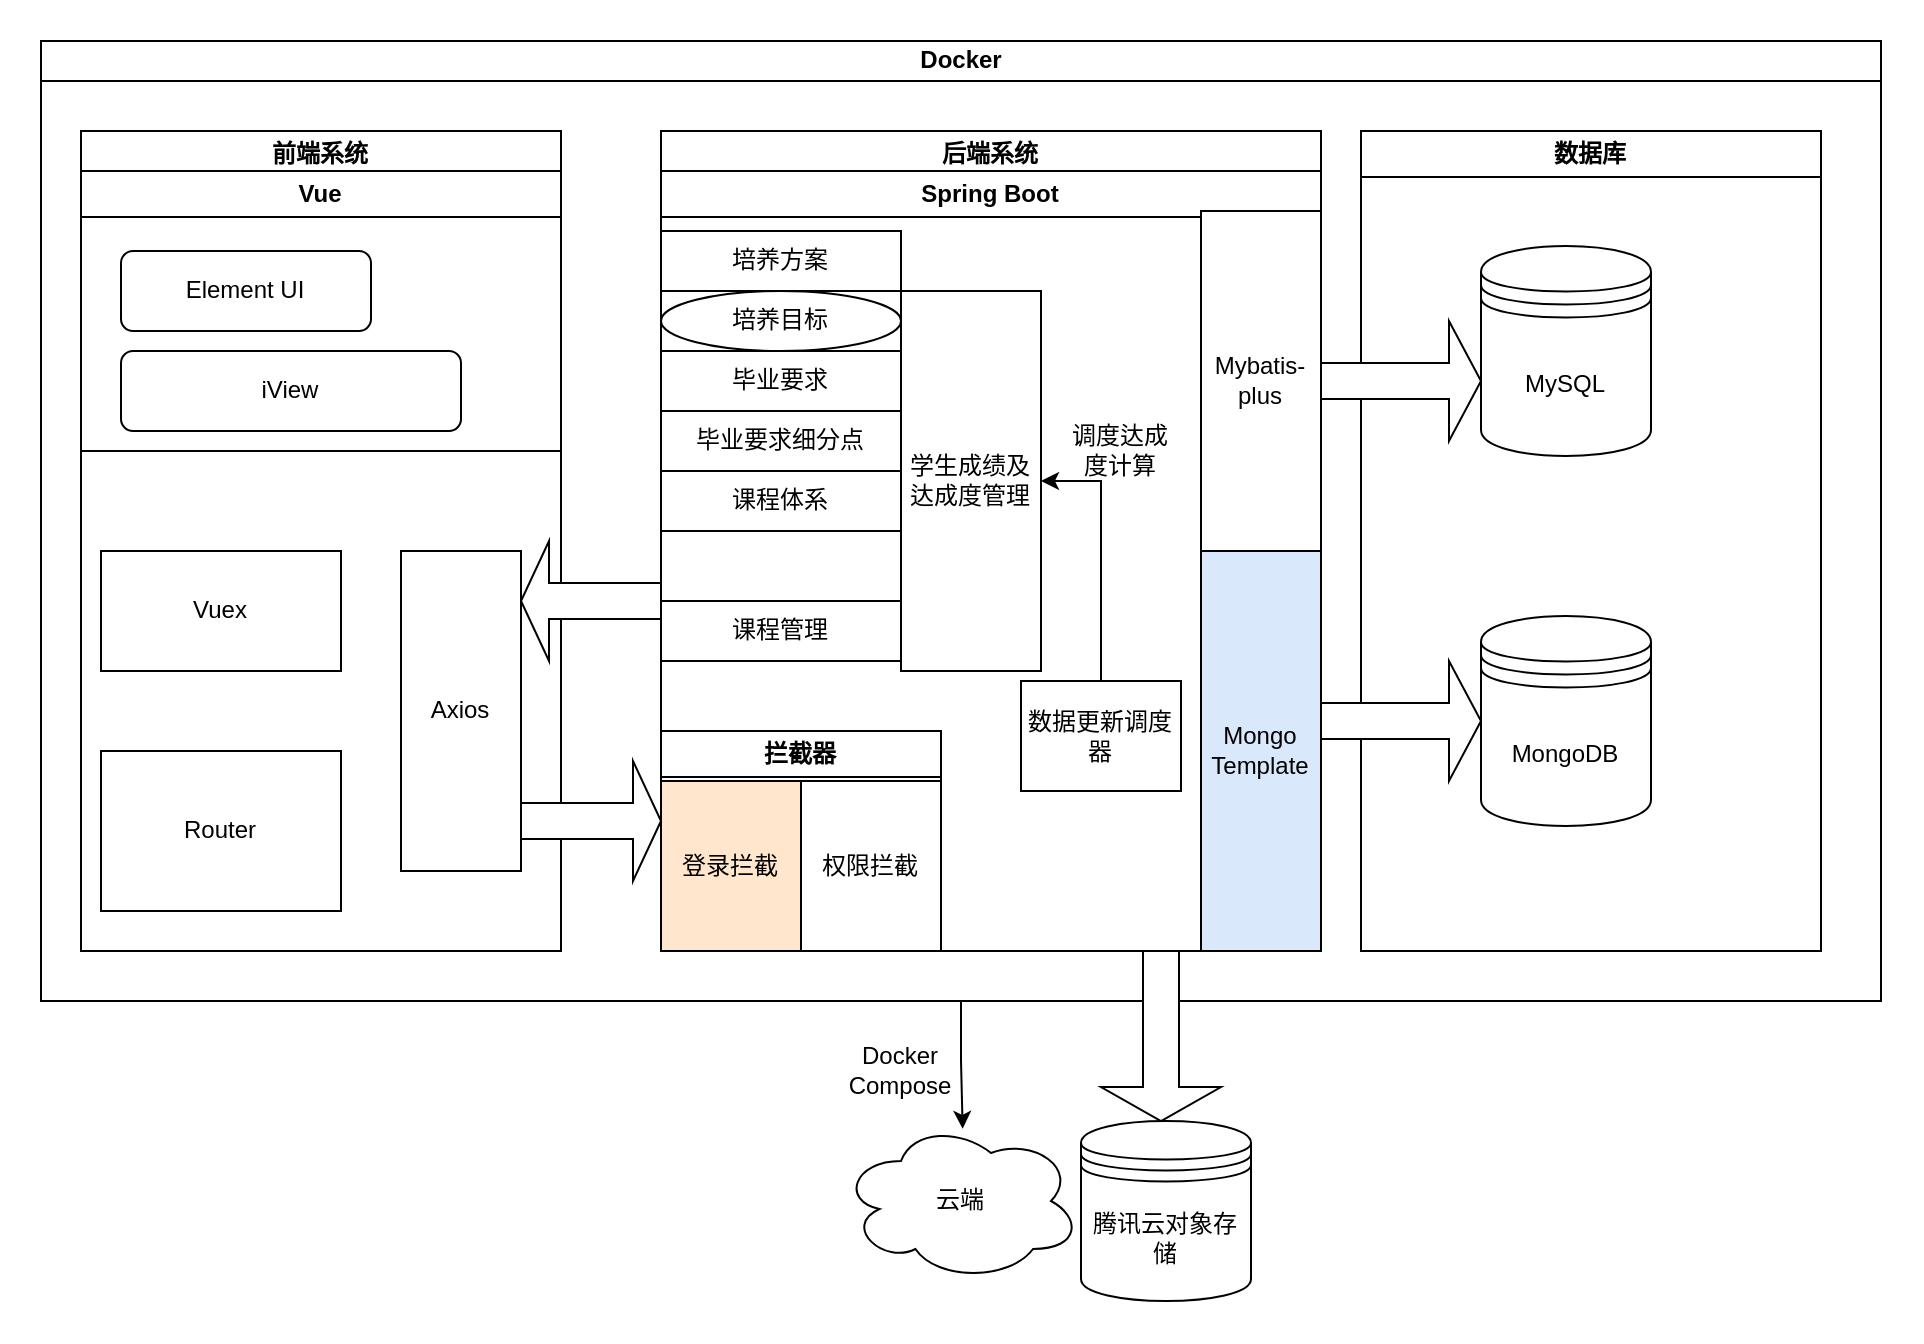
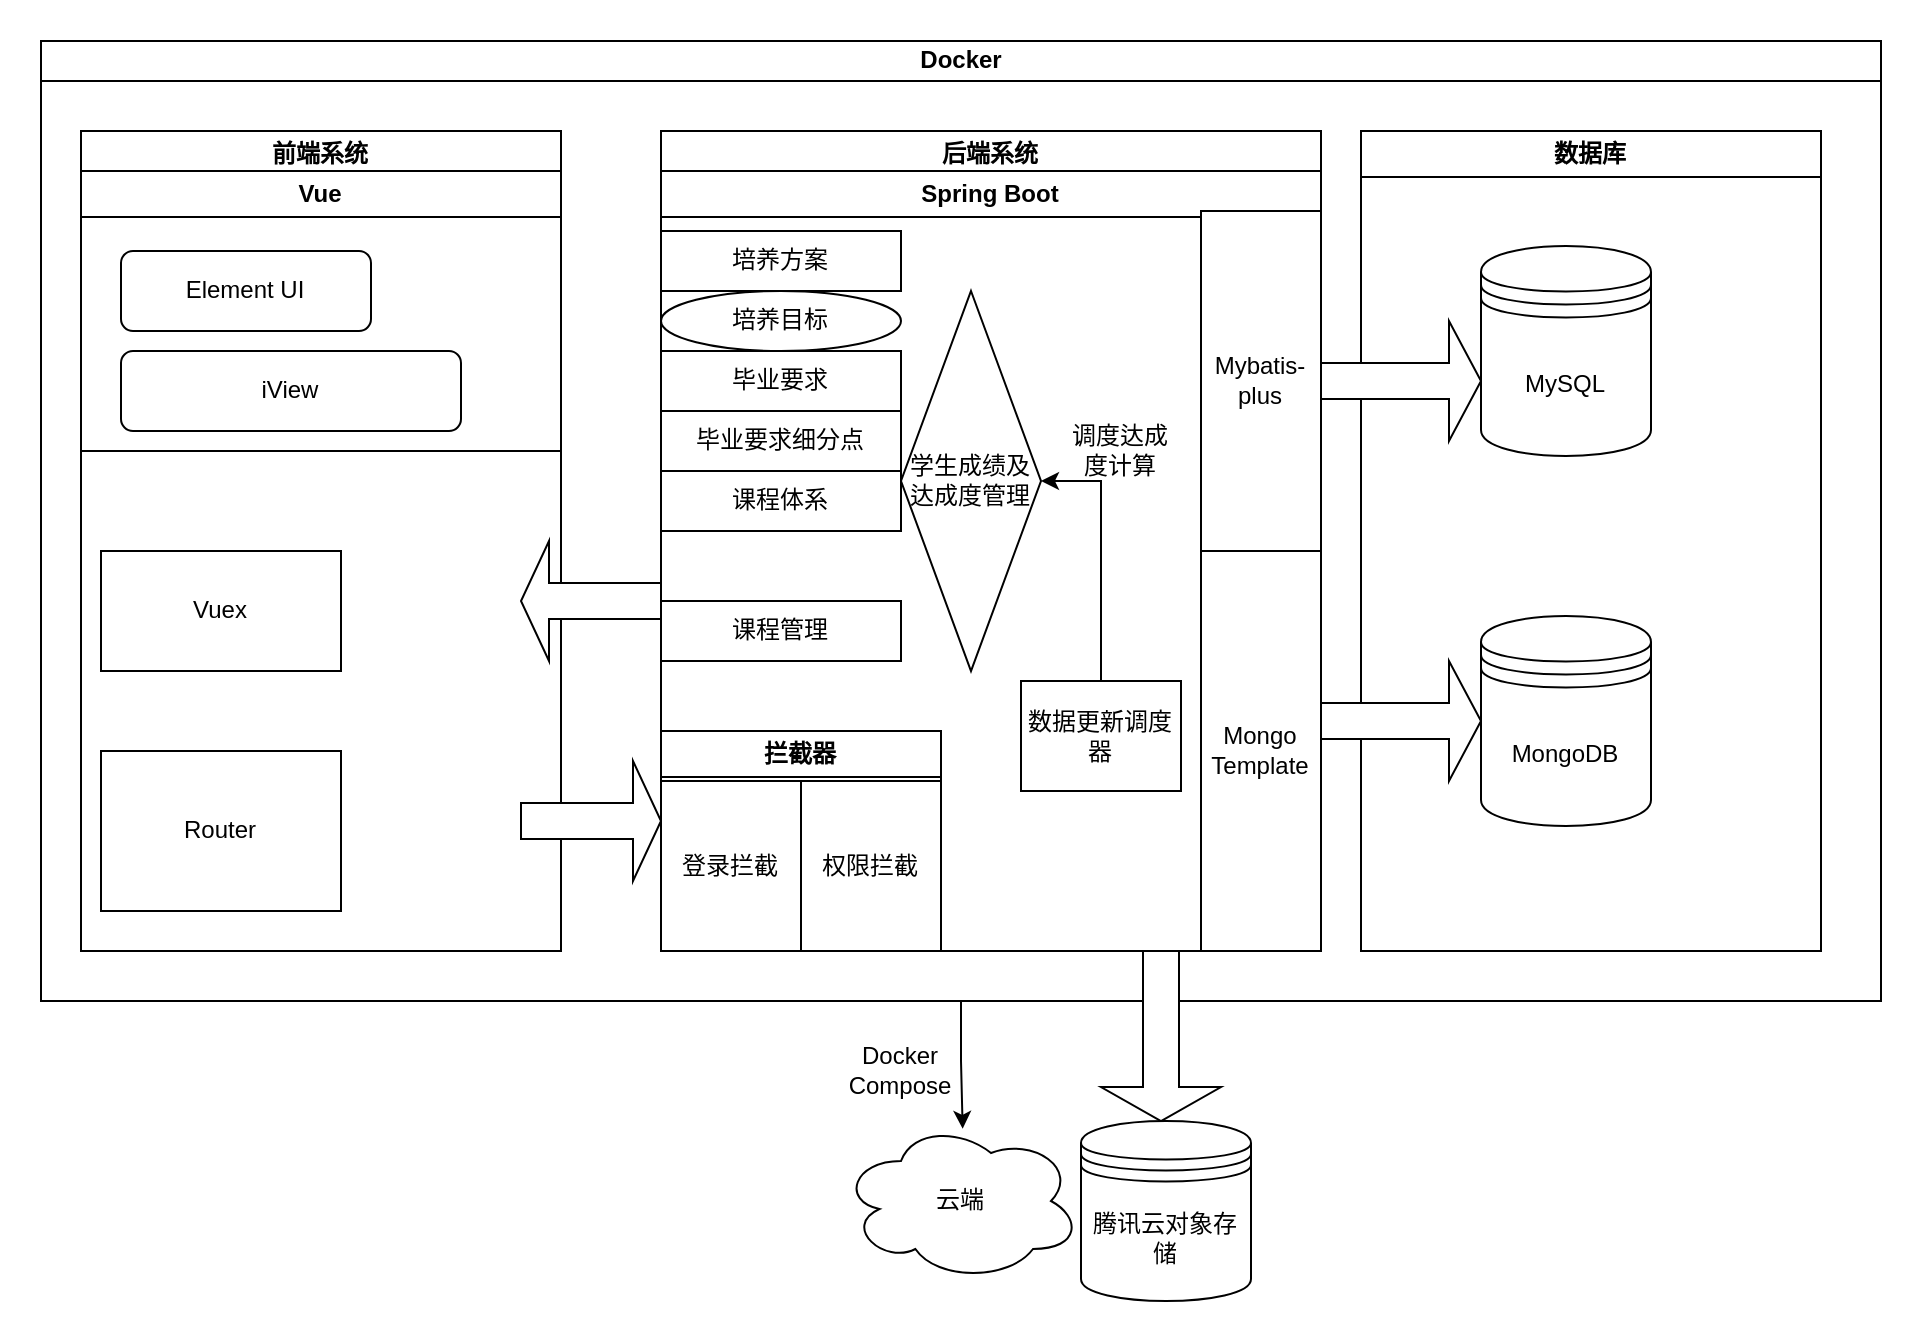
(971, 481) -> (971, 481)
(461, 711) -> none
(1261, 751) -> (1261, 751)
(731, 866) -> (731, 866)
